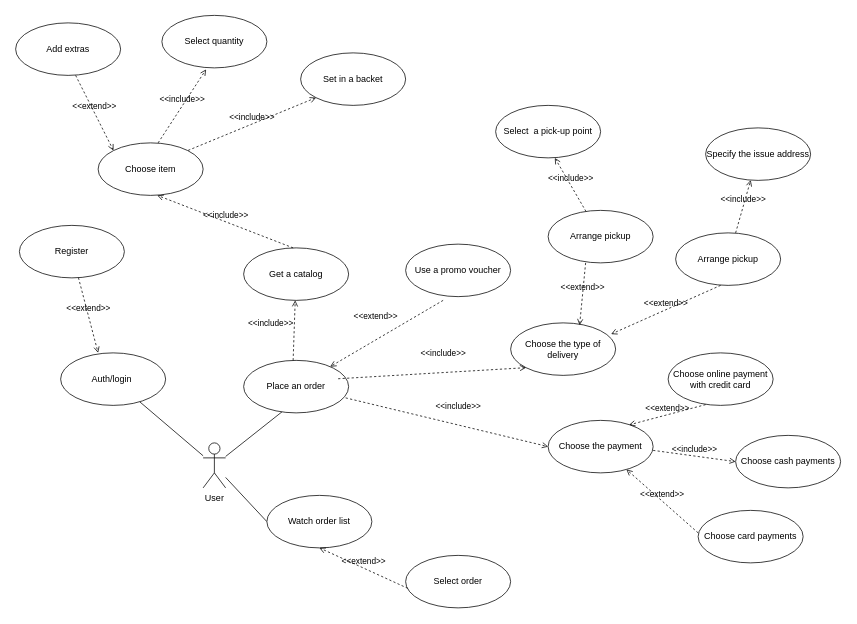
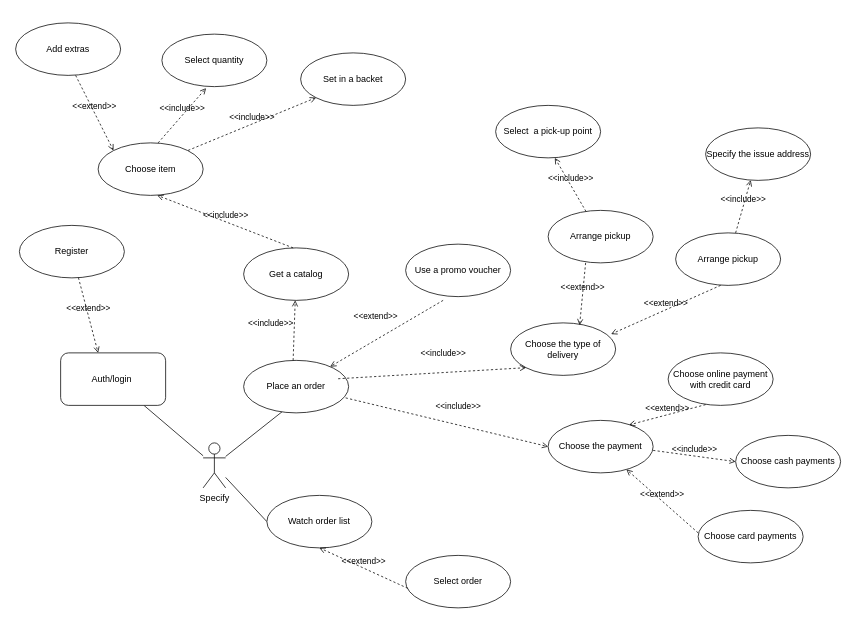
(214, 42) -> (214, 60)
(113, 379) -> (113, 379)
(215, 499) -> (215, 499)
